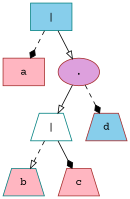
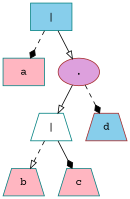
(24, 72) -> (24, 72)
(79, 182) -> (79, 182)
